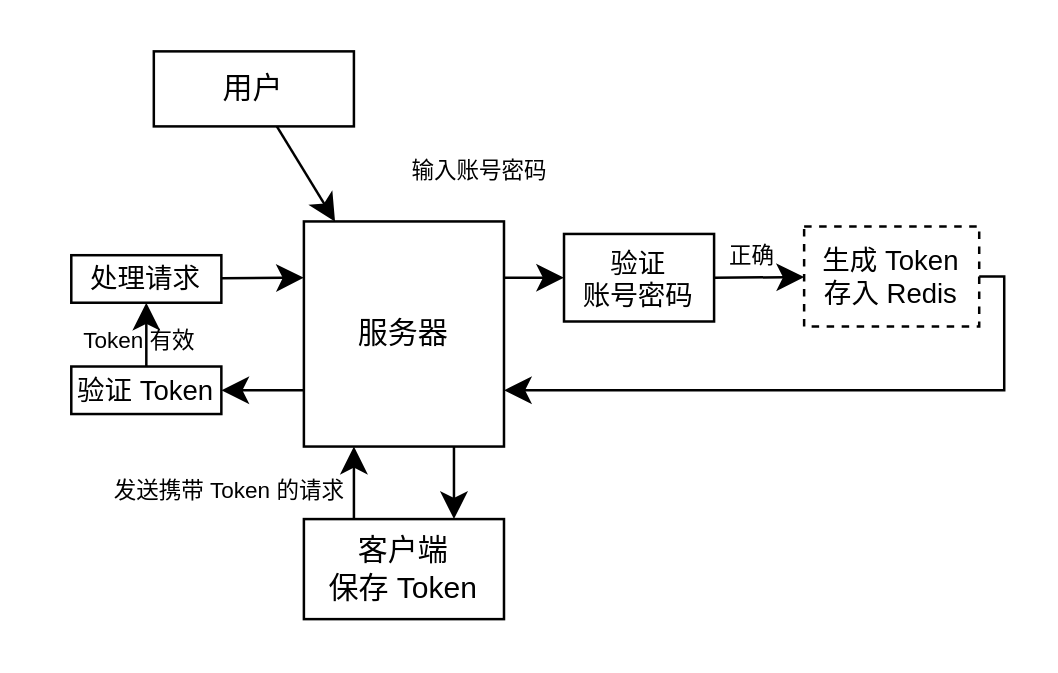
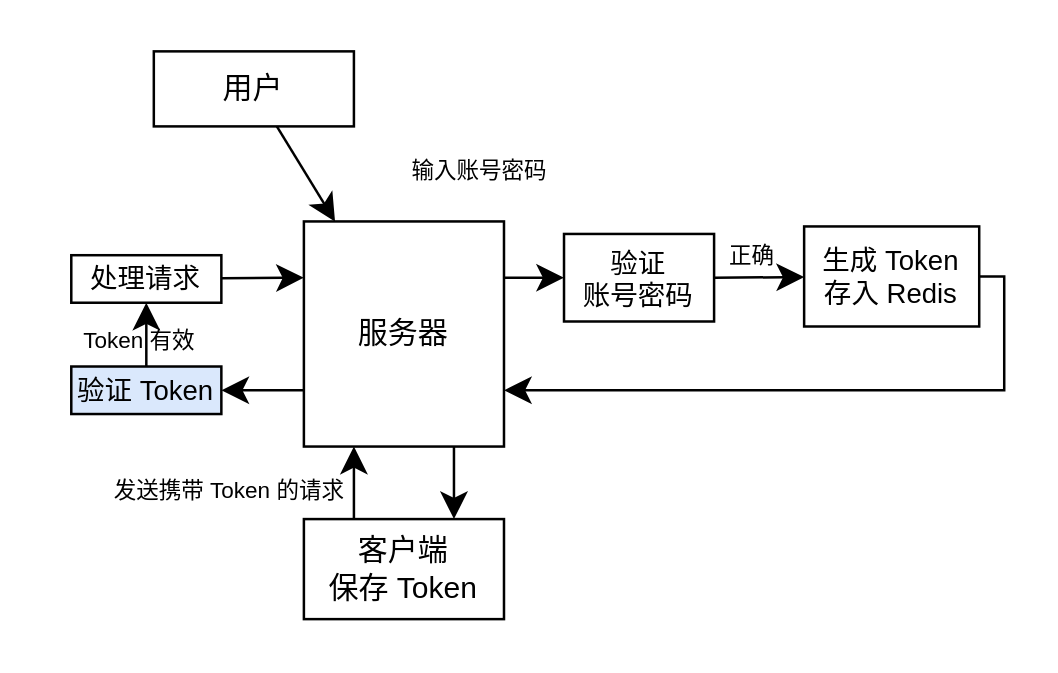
(891, 276) -> (891, 276)
(146, 390) -> (146, 390)
